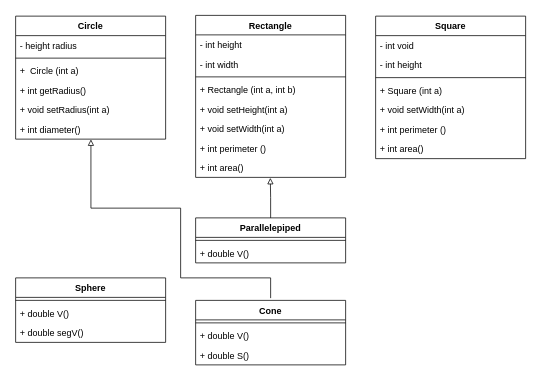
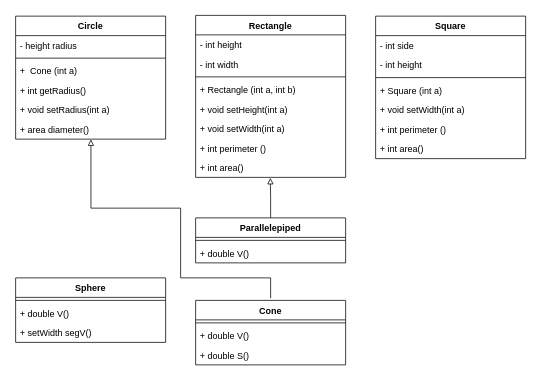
(400, 46) -> (400, 46)
(55, 71) -> (53, 71)
(56, 130) -> (60, 130)
(54, 333) -> (59, 333)
